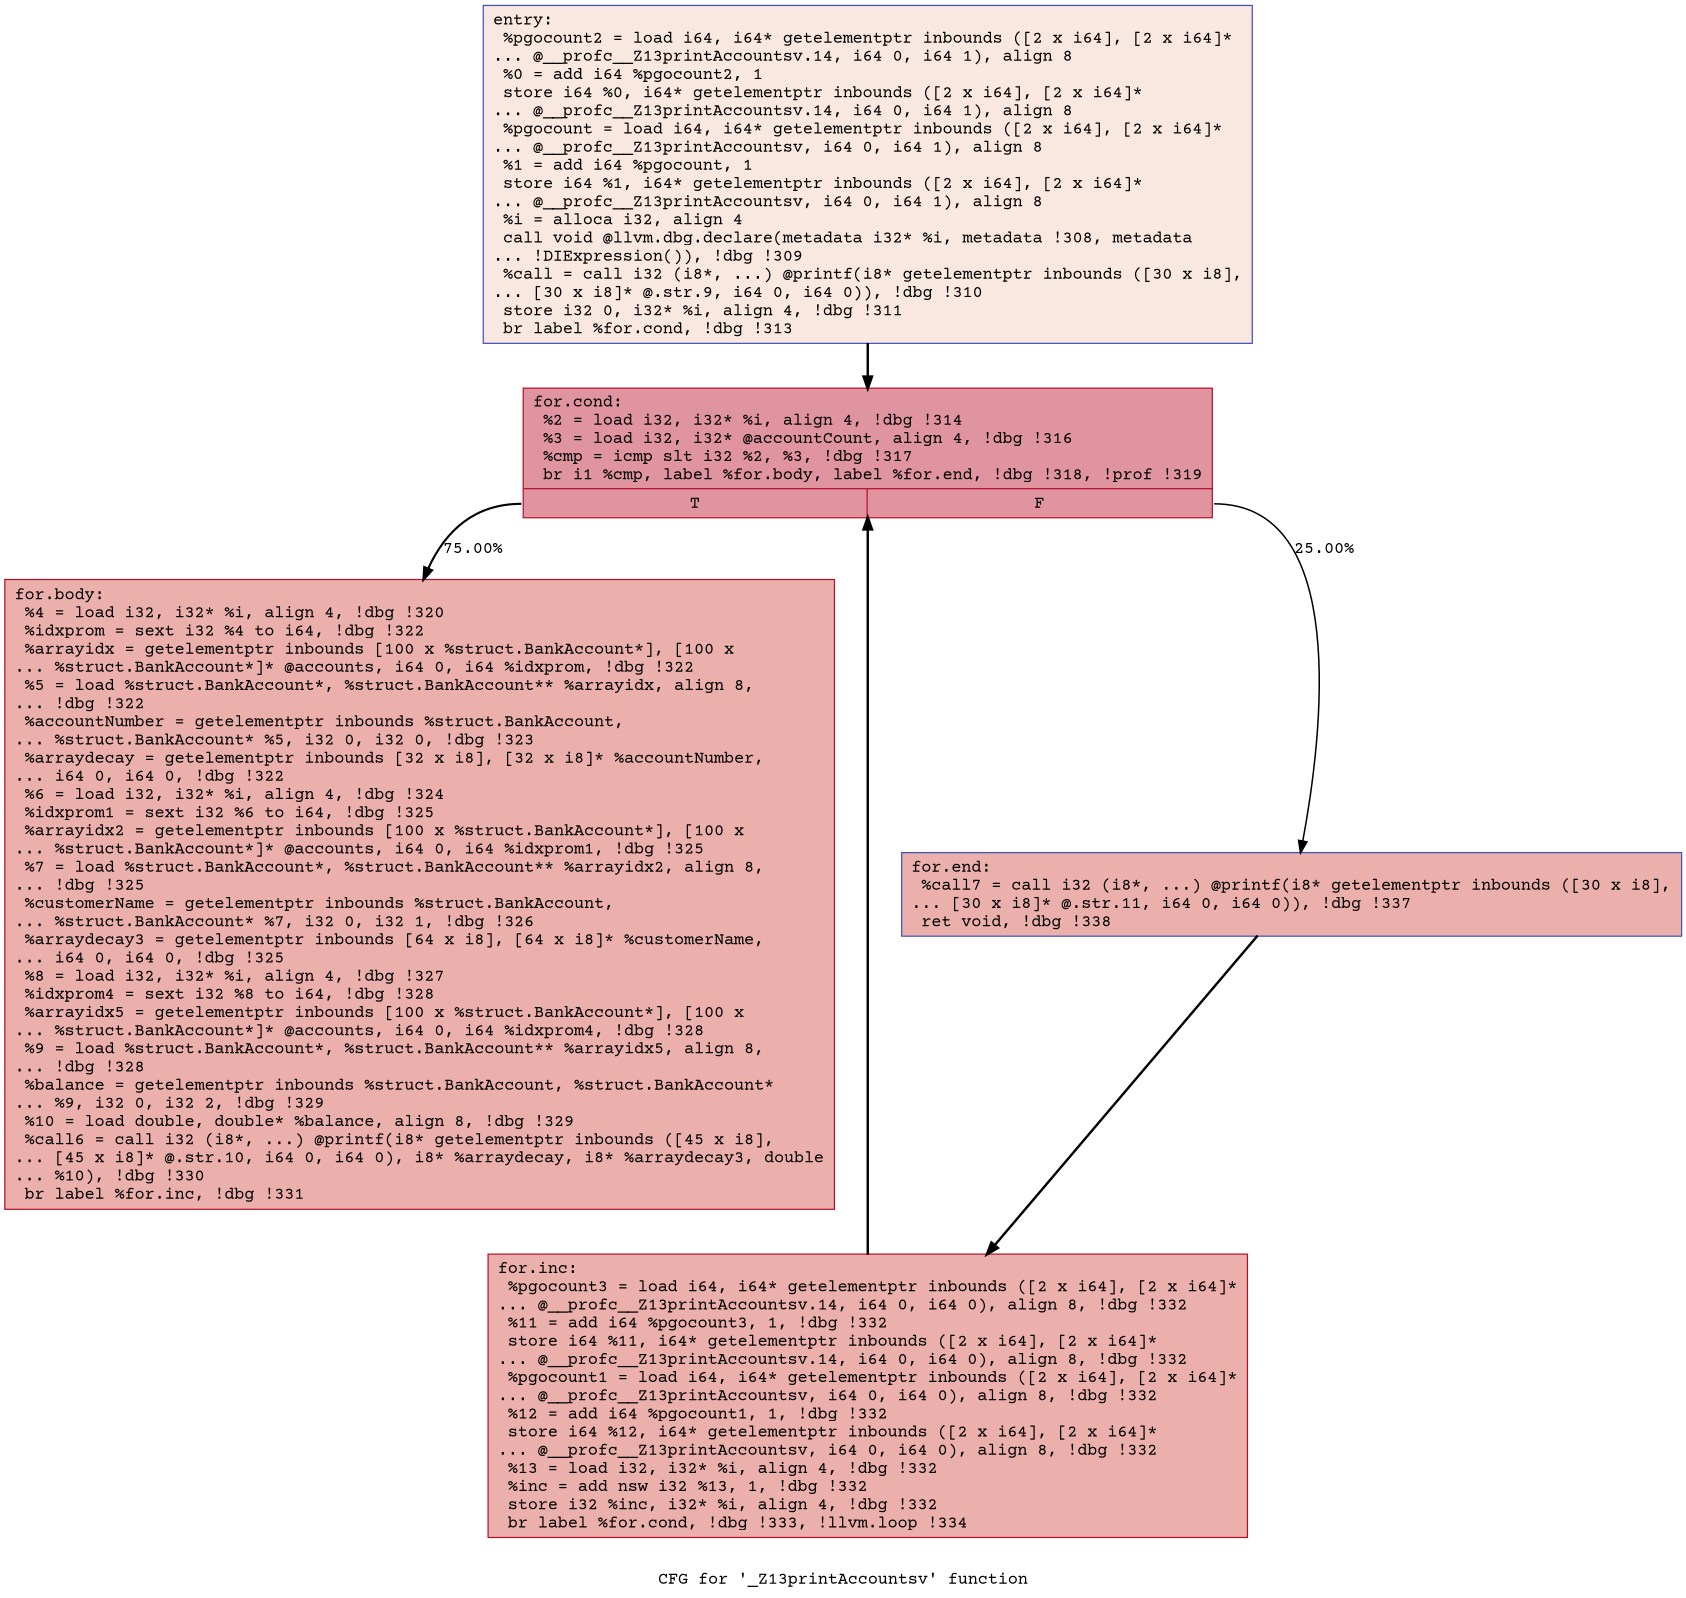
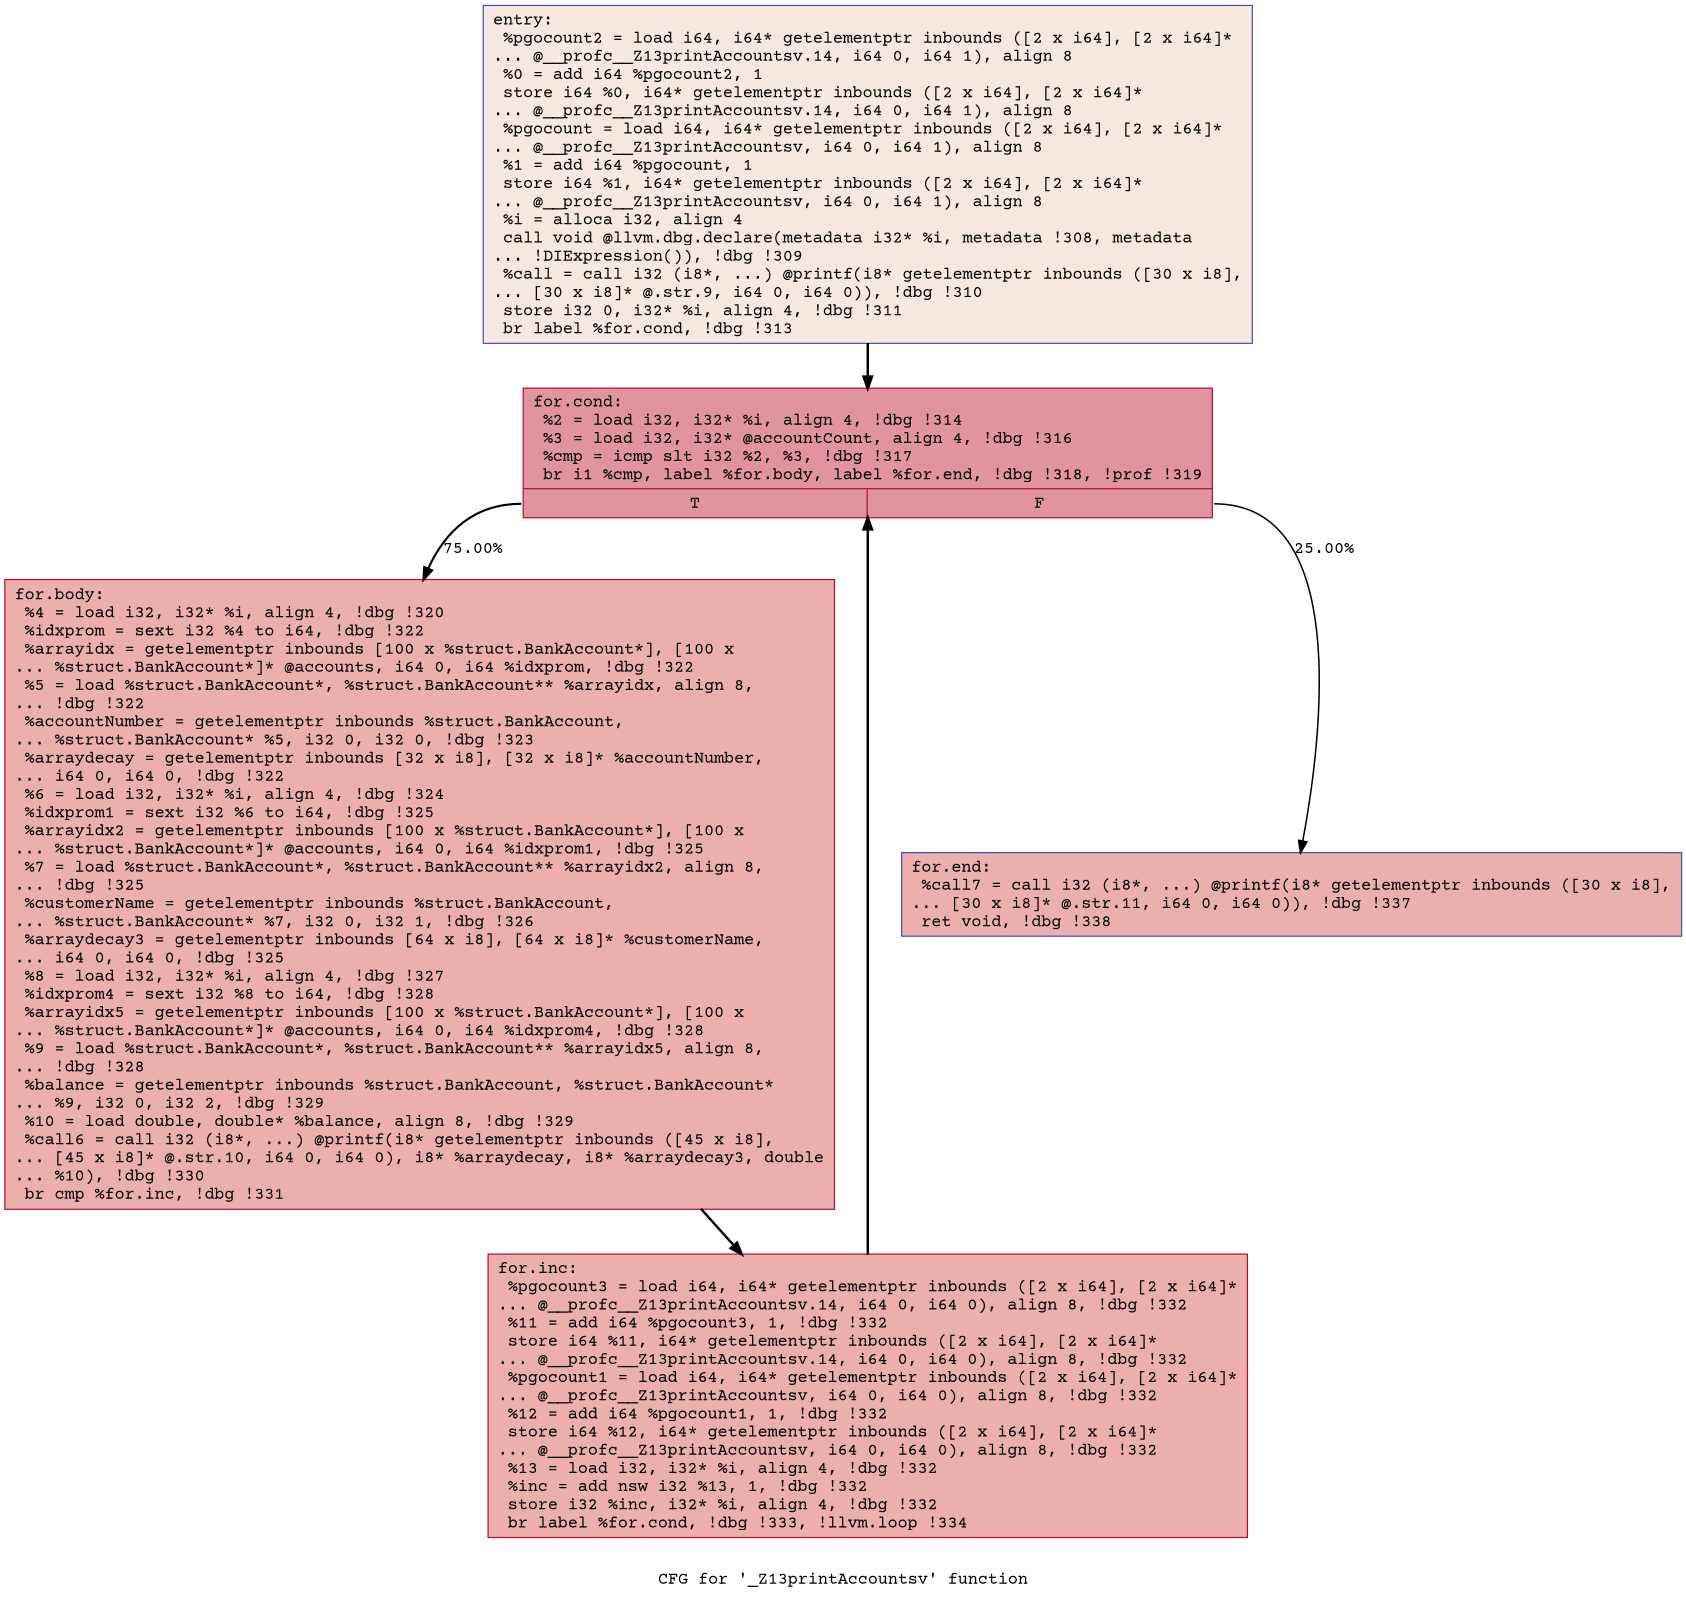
(1126, 1090) -> (717, 1227)
(160, 1194) -> (150, 1194)
